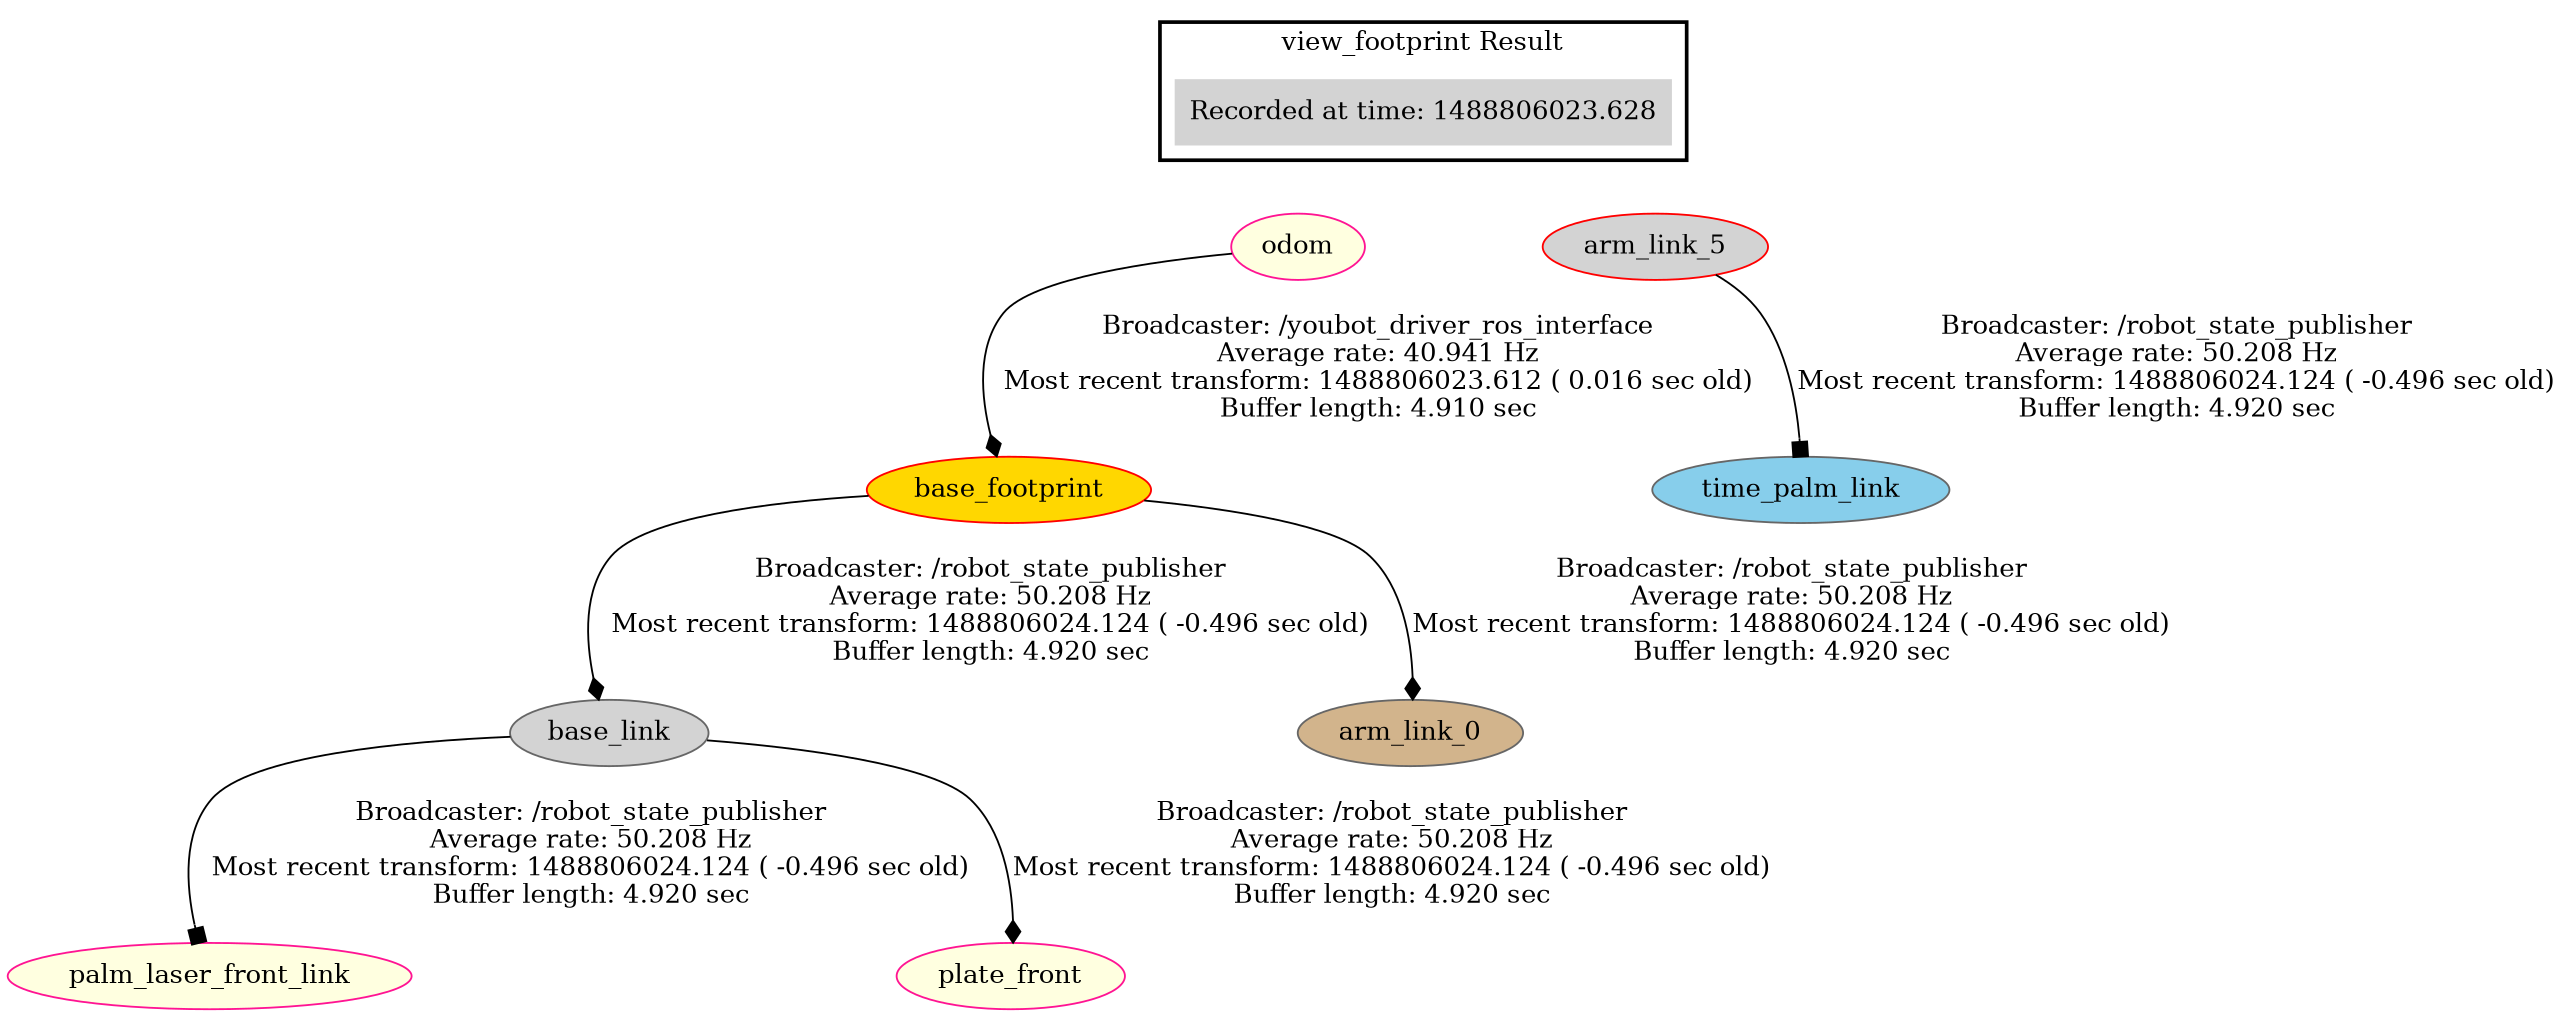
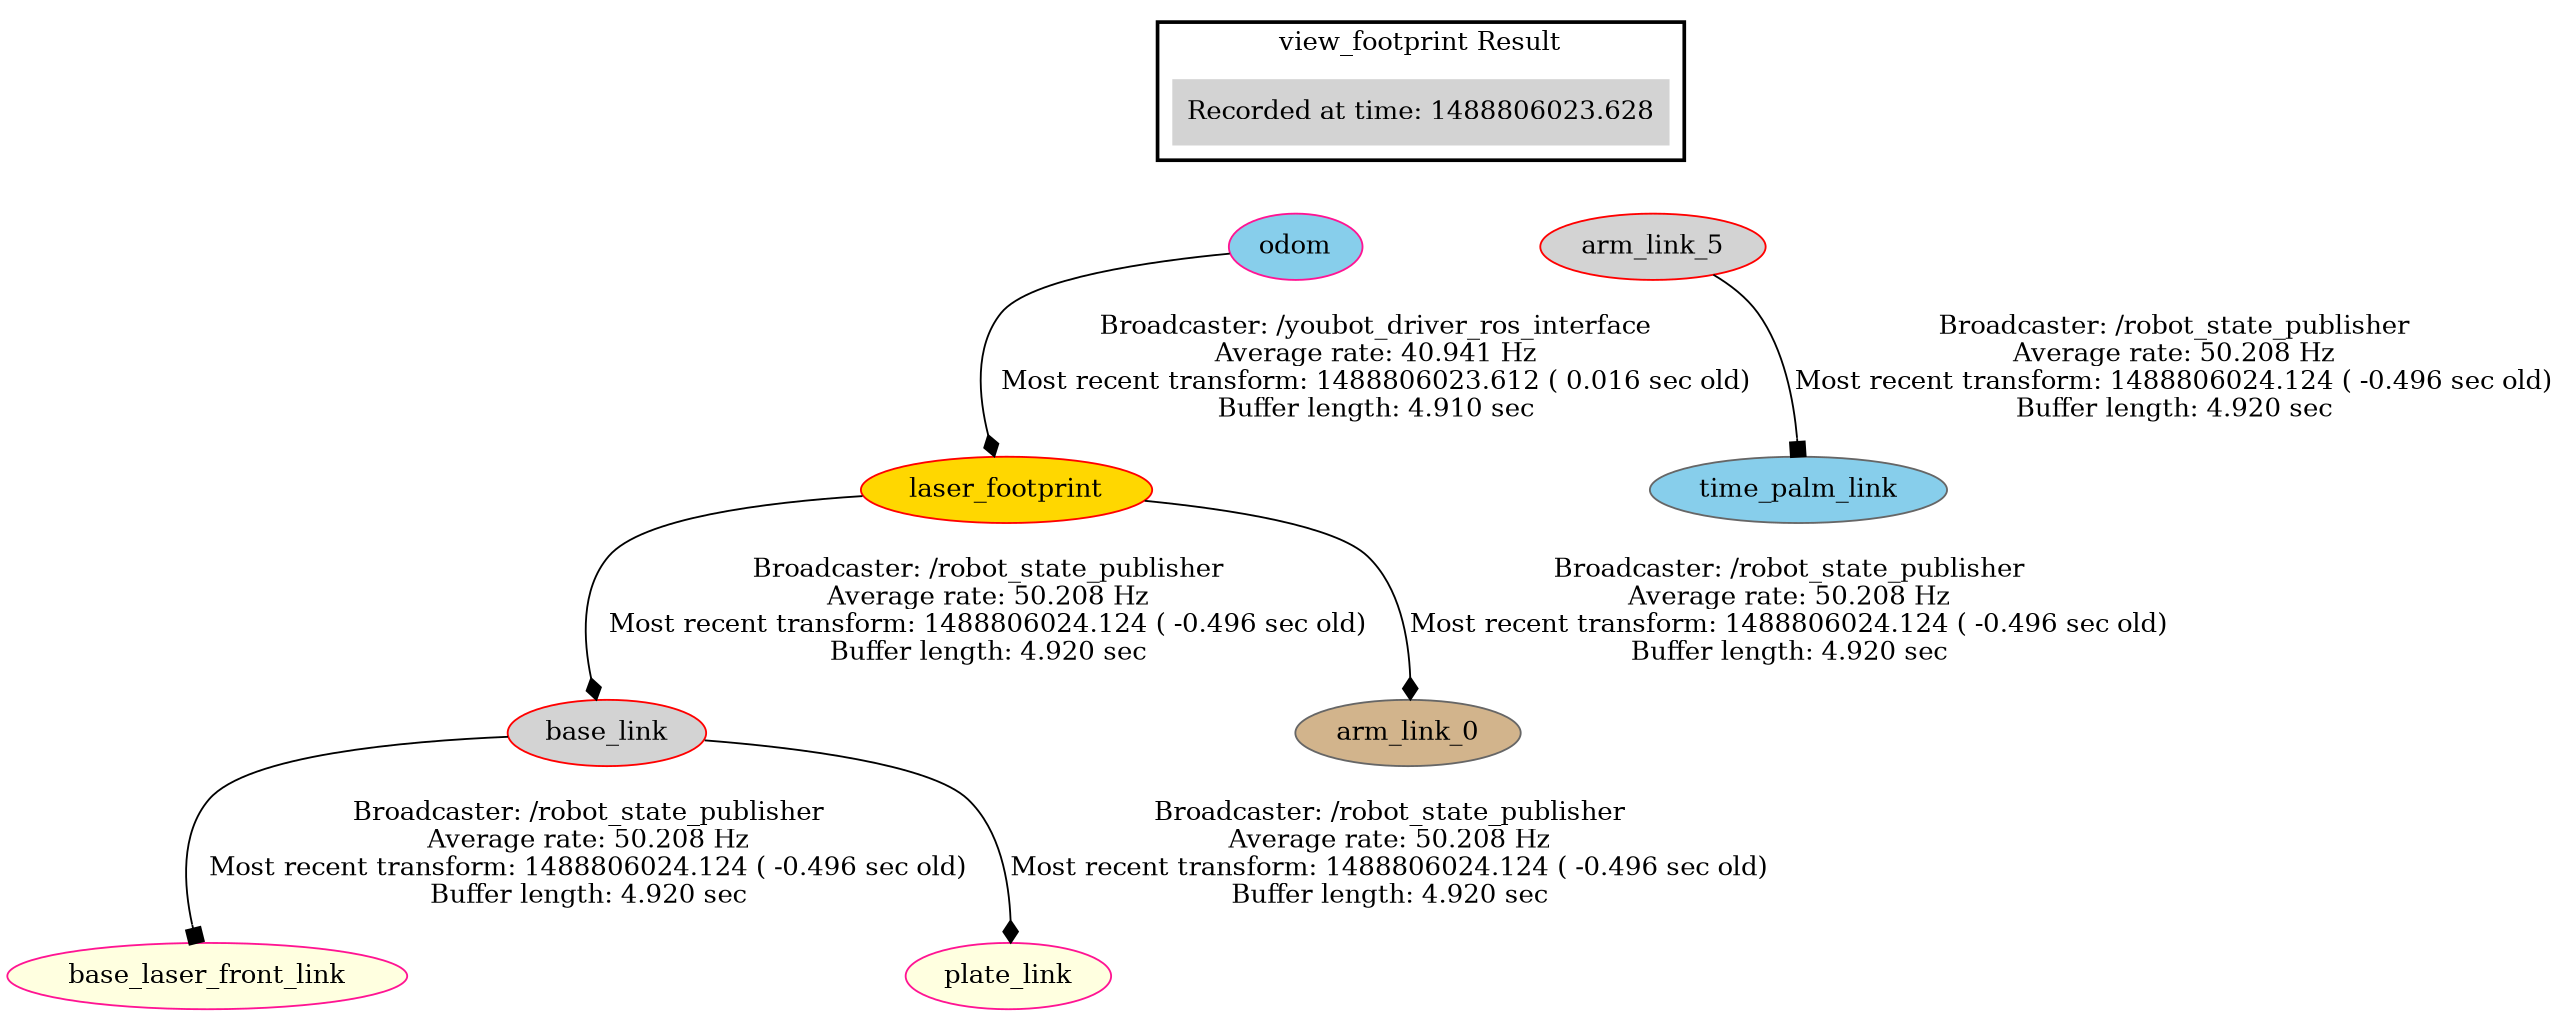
(1298, 247) -> (1296, 247)
(1009, 490) -> (1007, 490)
(609, 733) -> (607, 733)
(210, 976) -> (207, 976)
(1011, 976) -> (1008, 976)
